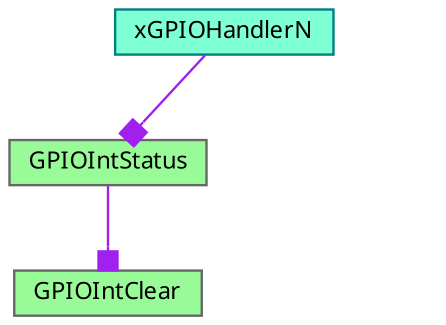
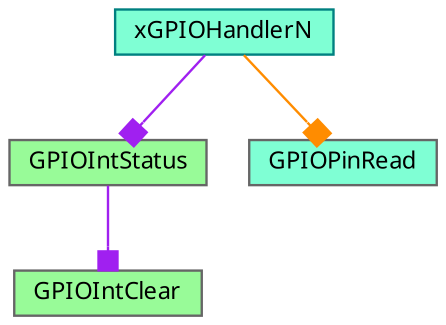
none -> (343, 163)
